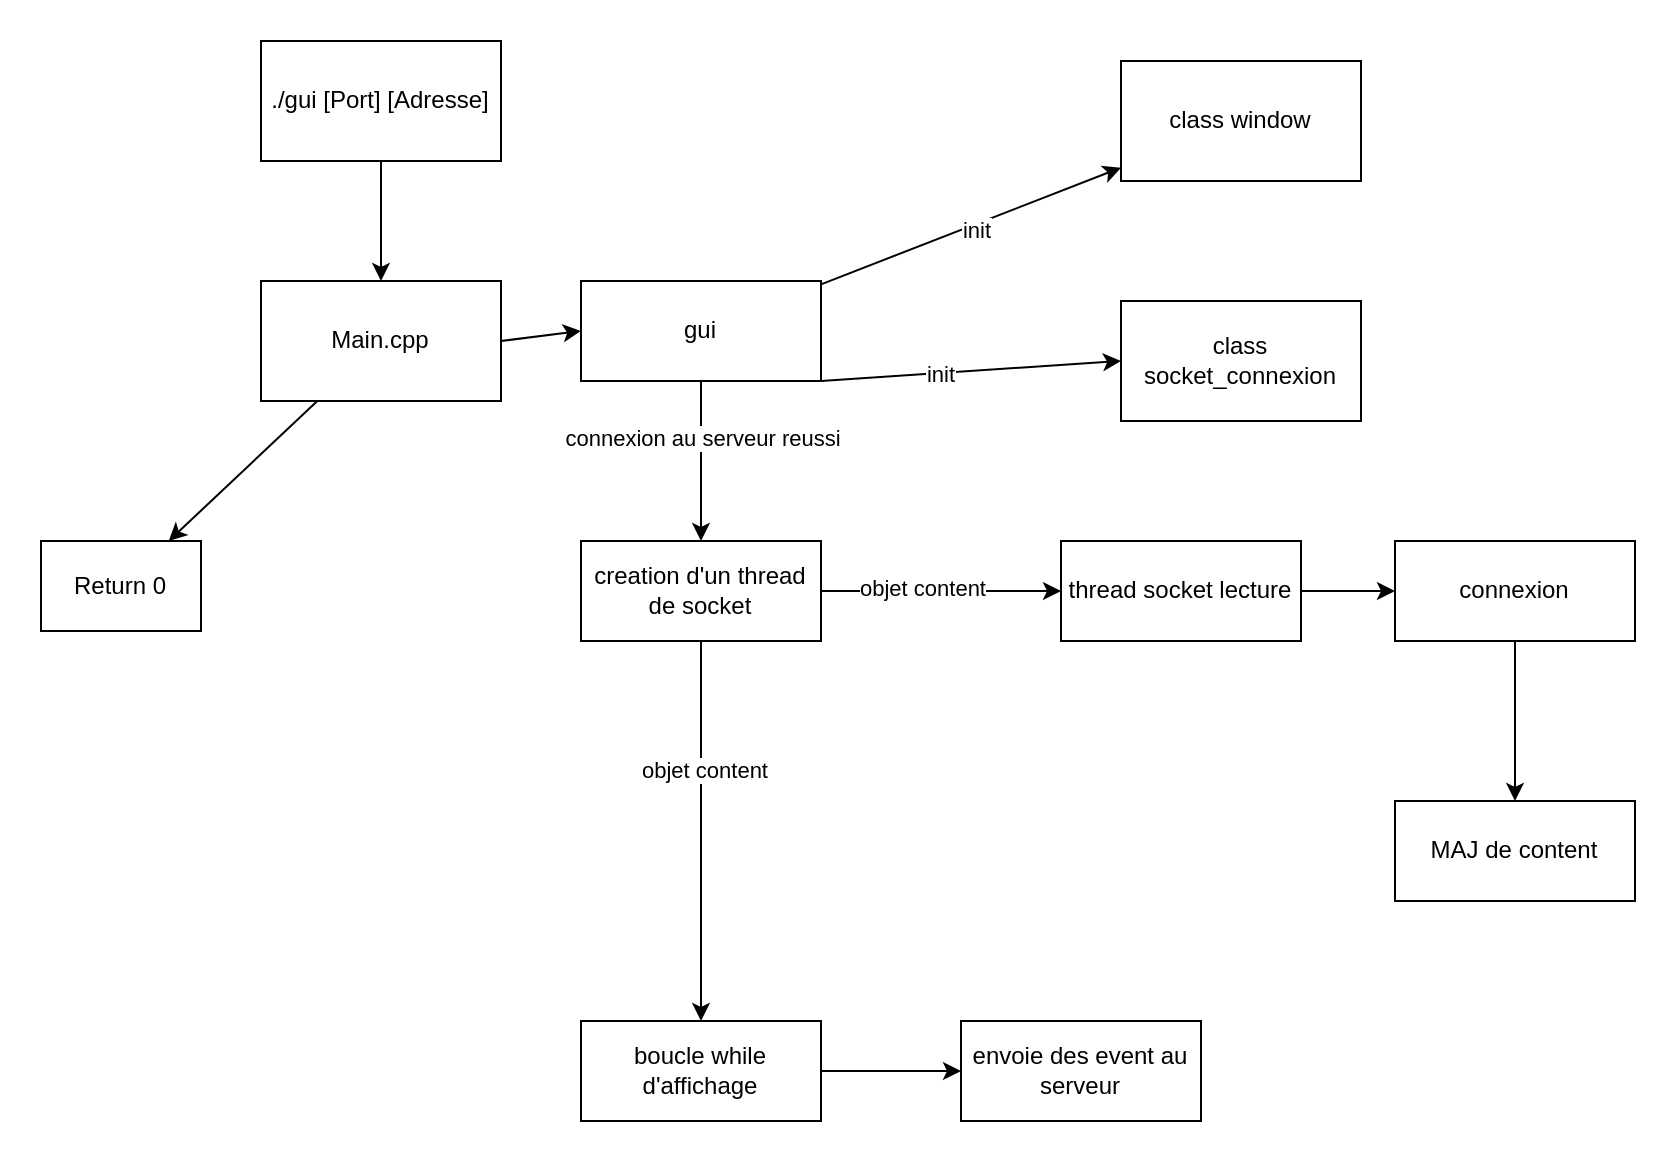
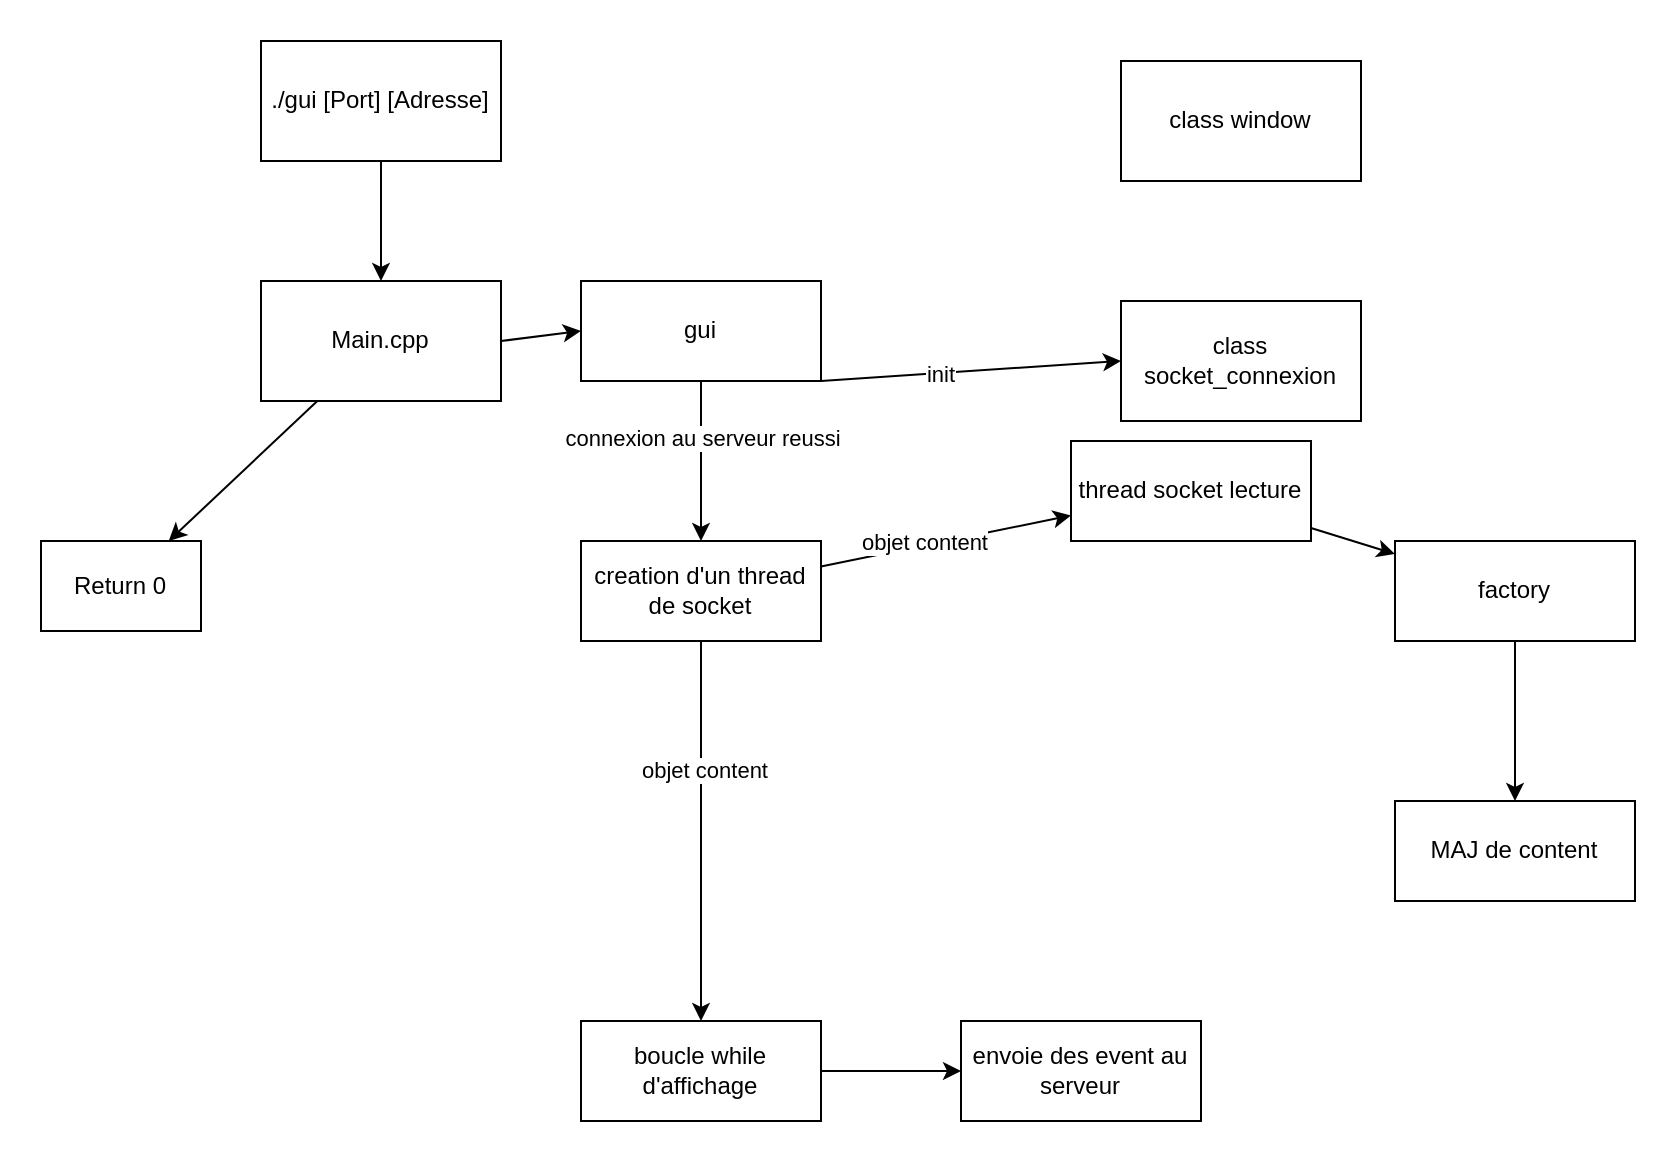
(965, 228) -> none
(1181, 591) -> (1191, 491)
(1515, 591) -> (1515, 591)
